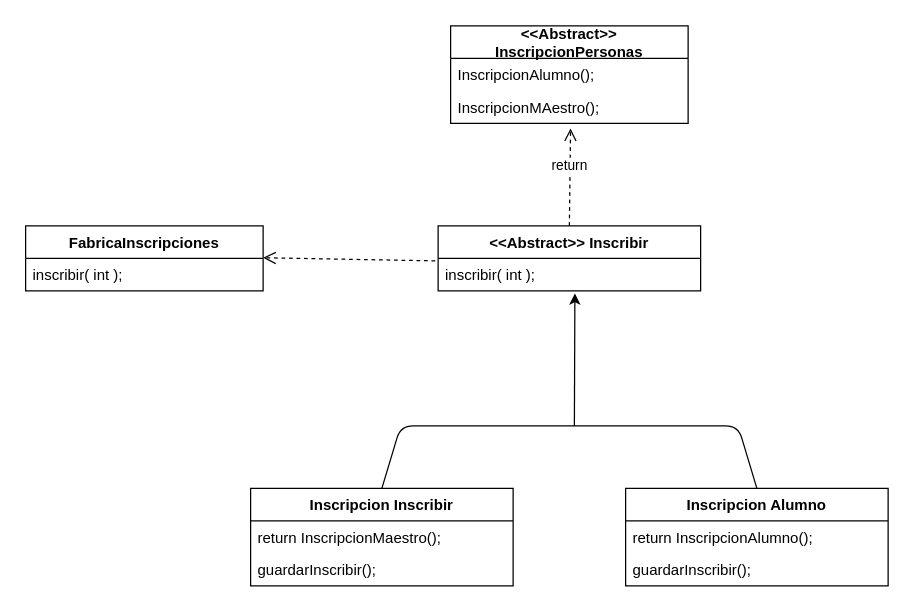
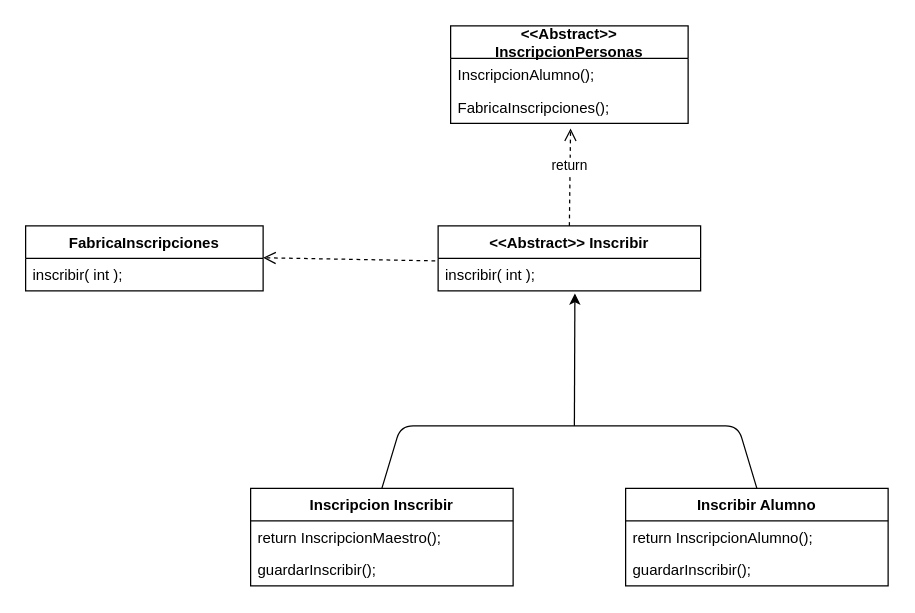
(540, 108) -> (546, 108)
(756, 505) -> (756, 505)
